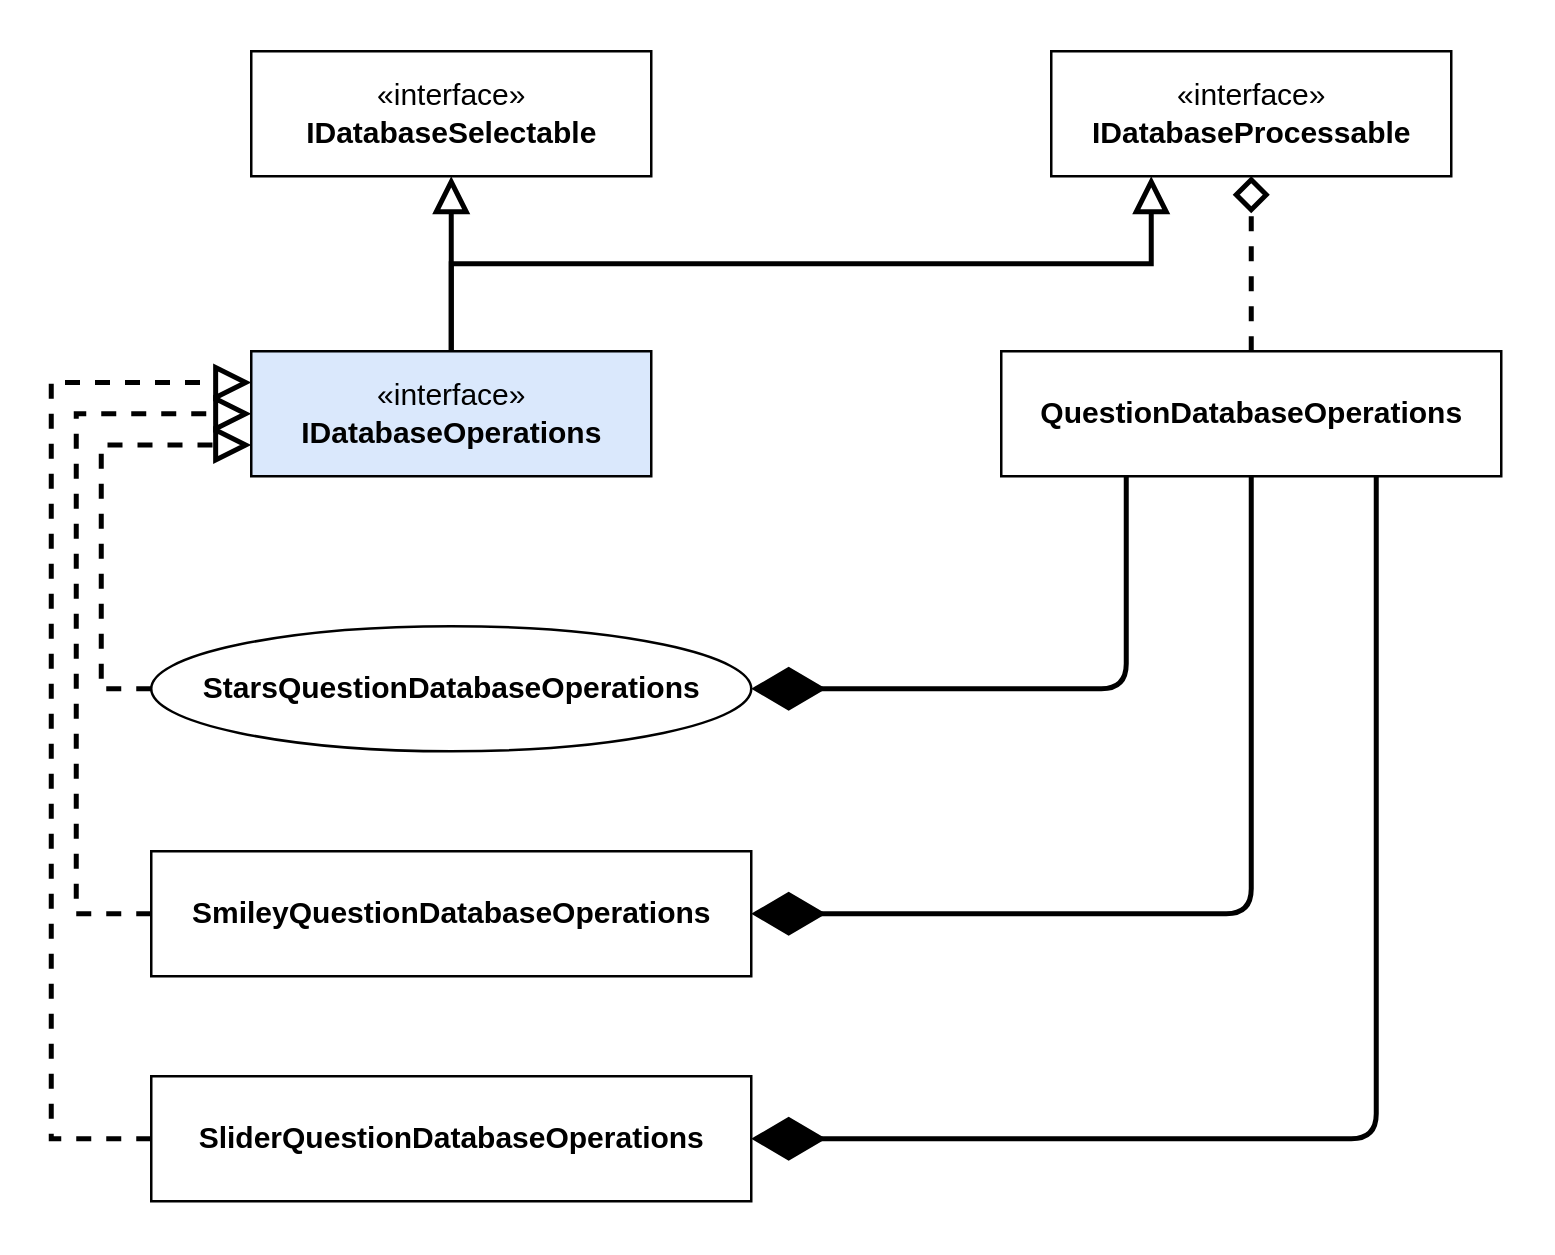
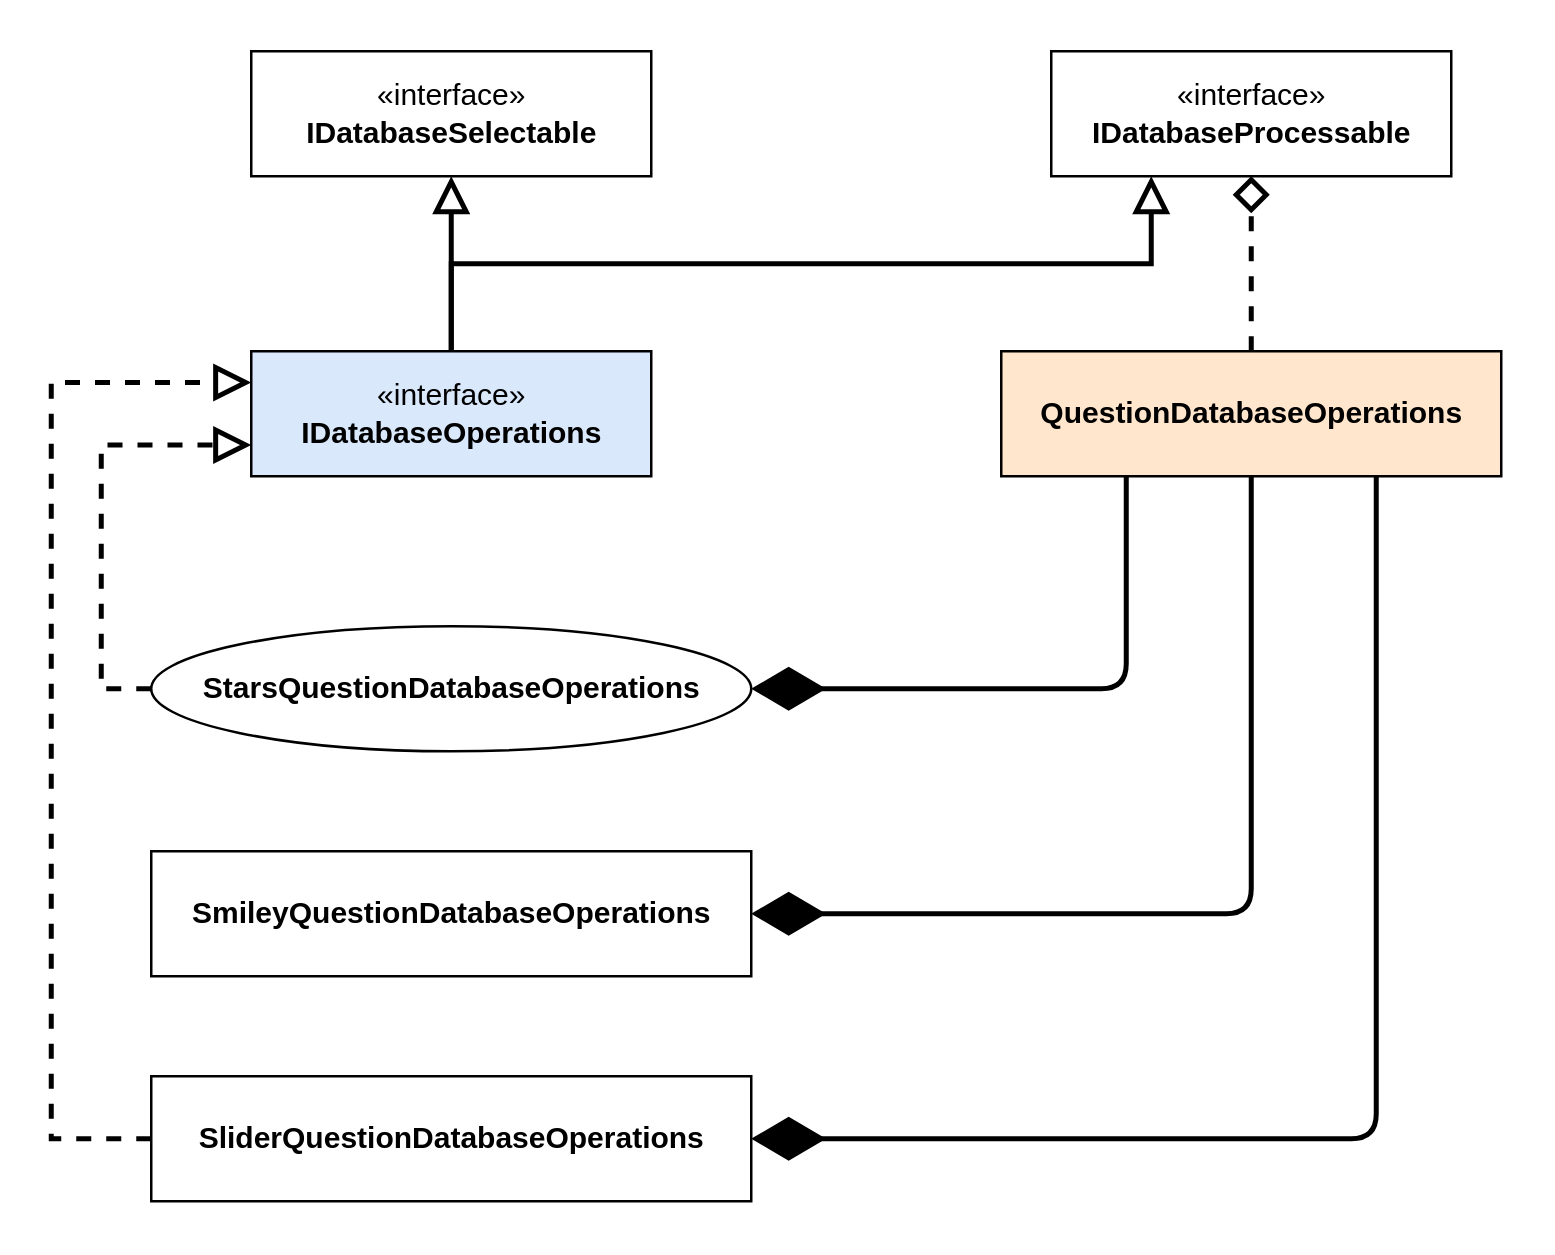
(202, 414) -> none
(1251, 414) -> (1251, 414)
